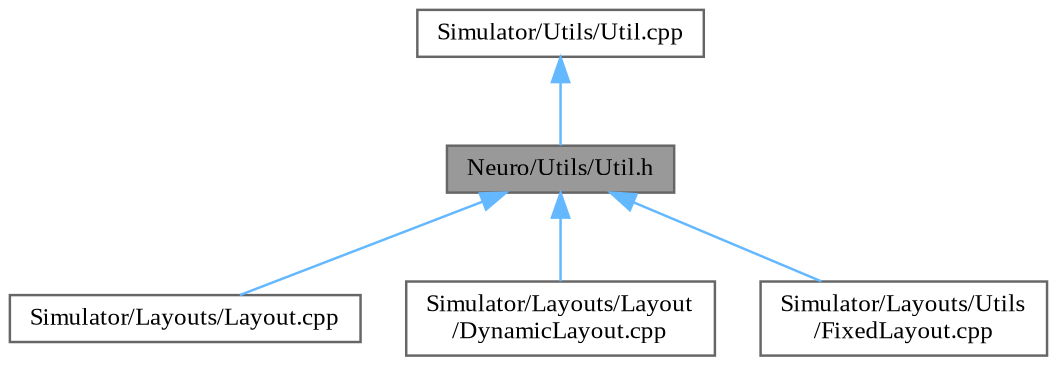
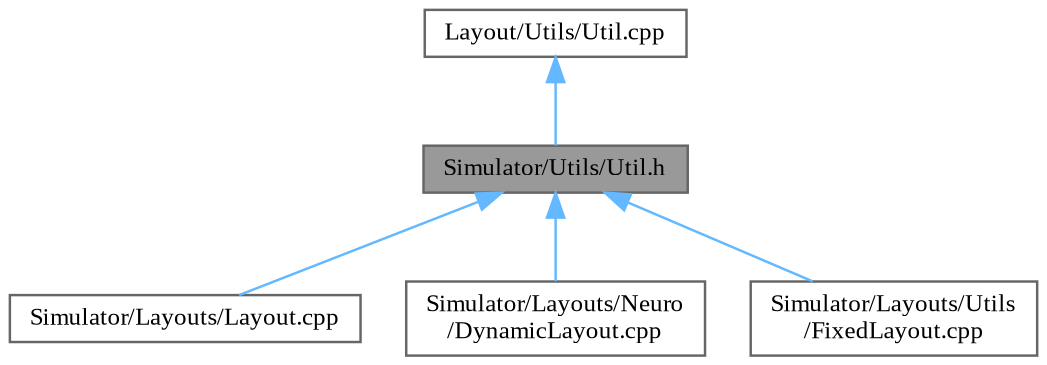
(561, 33) -> (556, 33)
(561, 169) -> (556, 169)
(561, 319) -> (556, 319)
